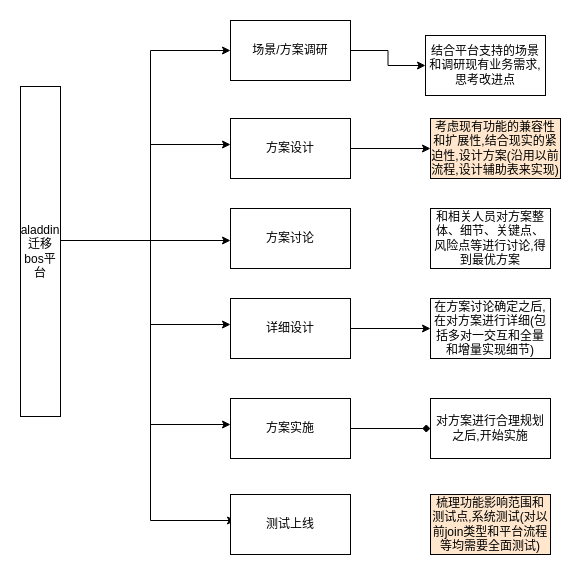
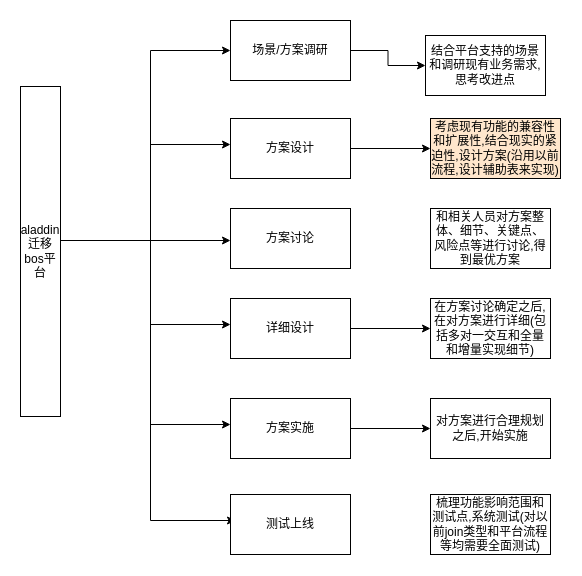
(422, 429) -> (422, 429)
(491, 525) -> (491, 525)
